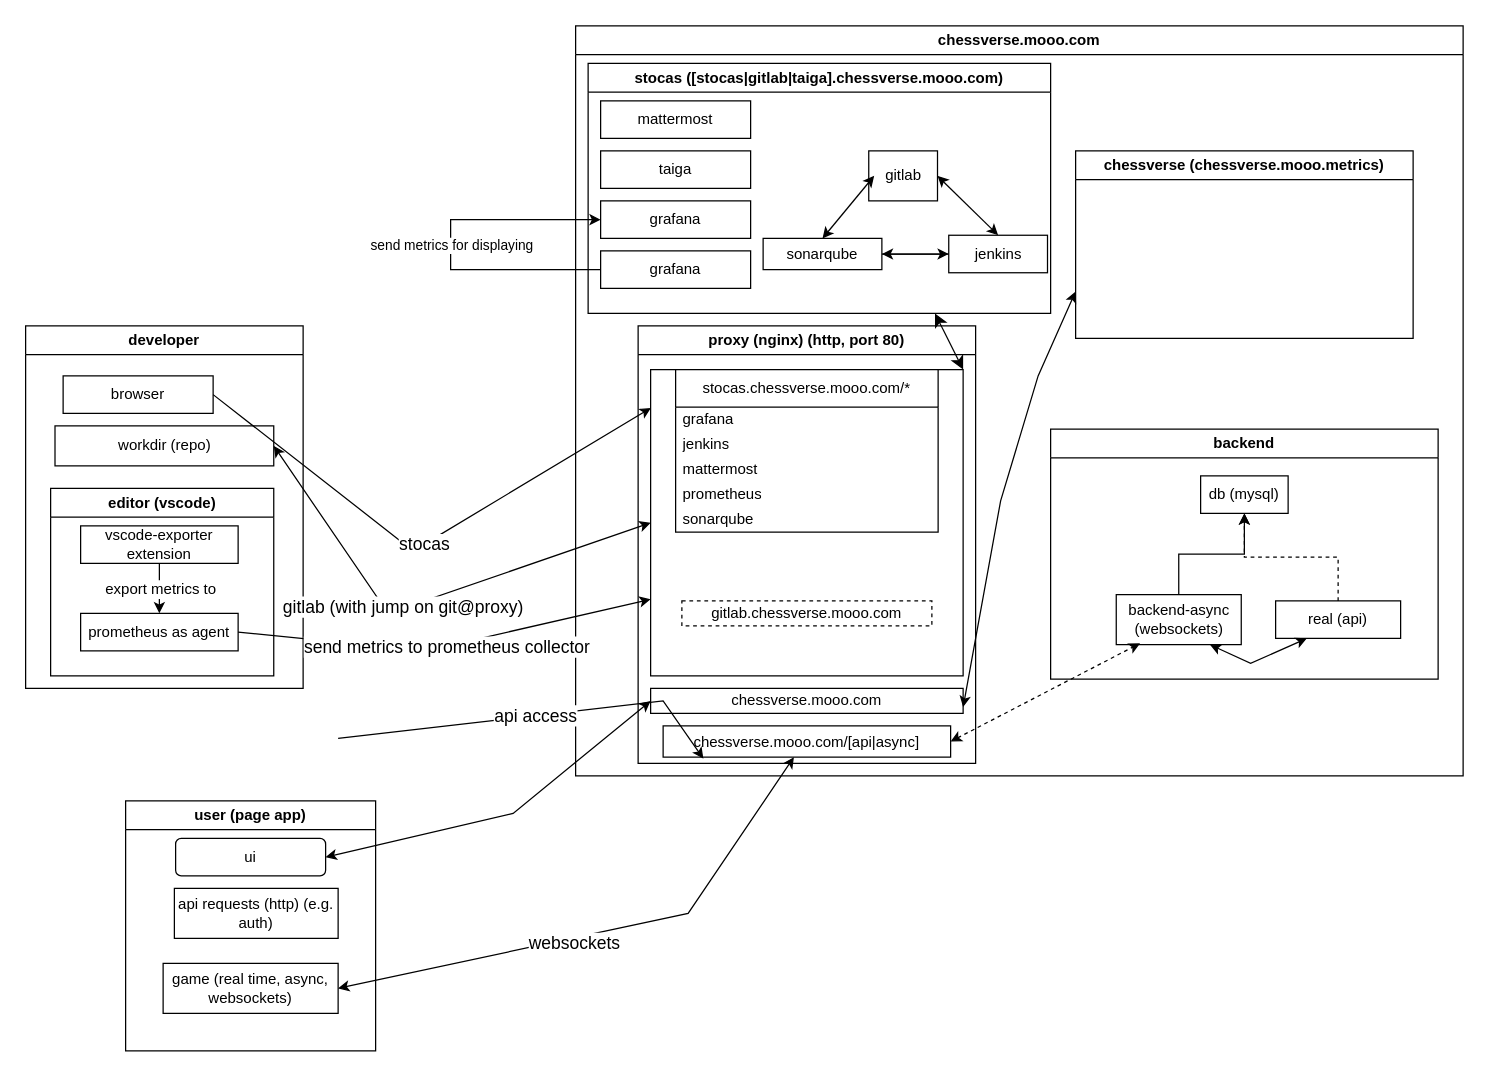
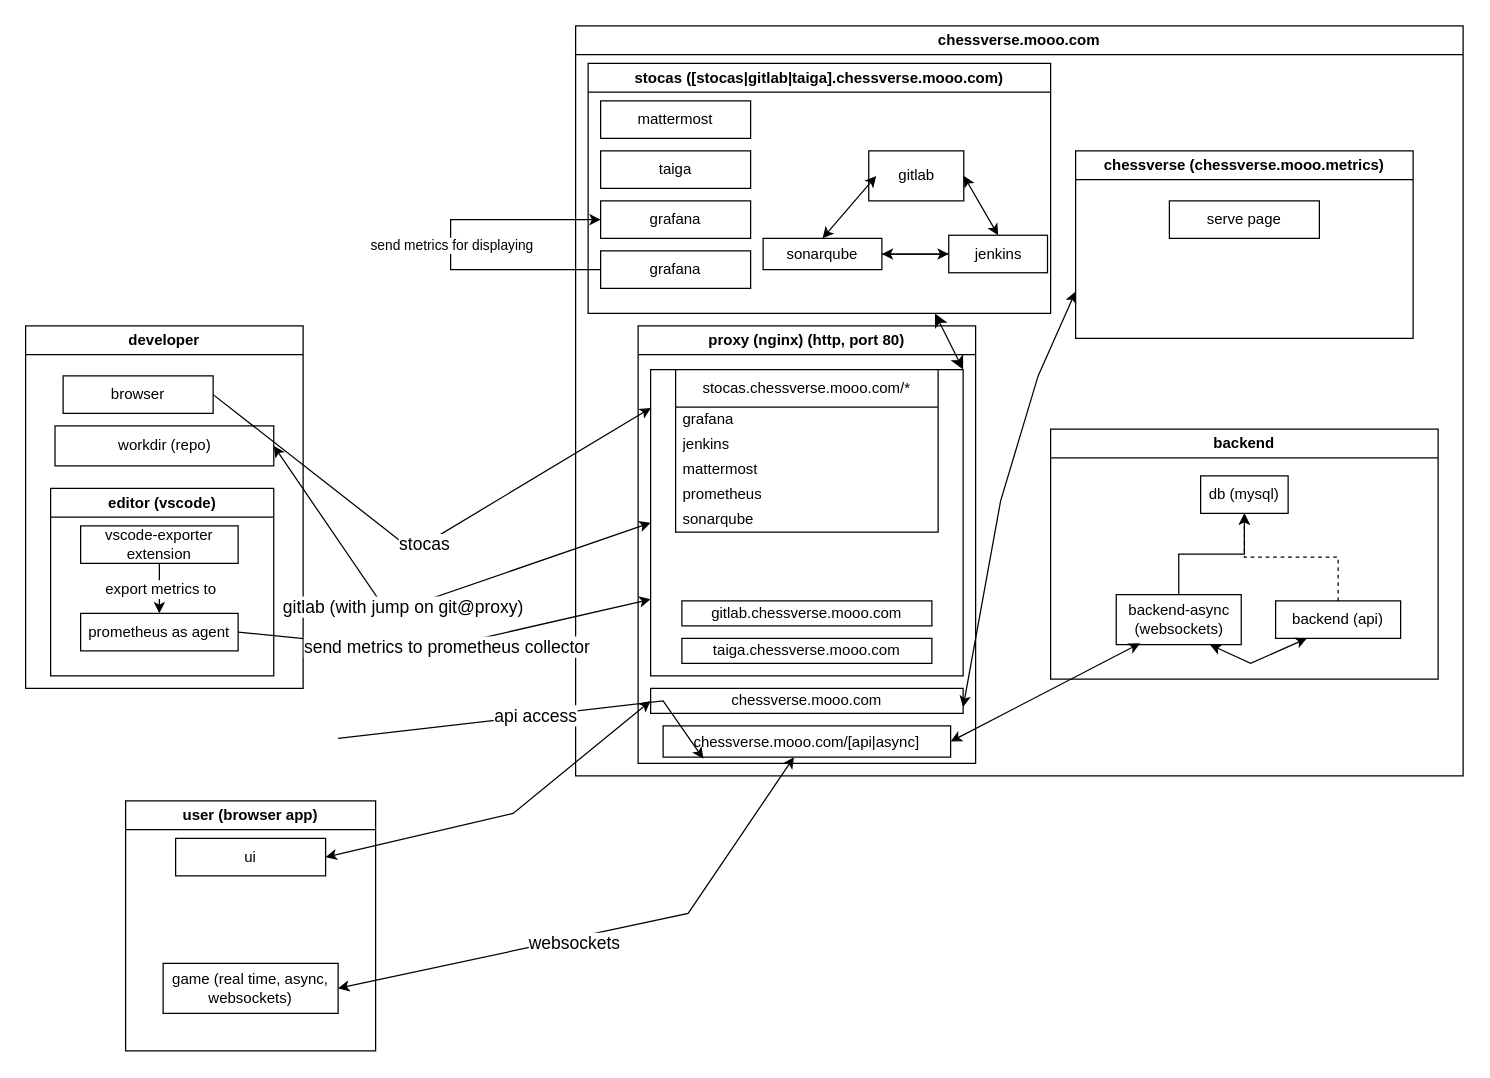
(903, 176) -> (916, 176)
none -> (1244, 219)
(807, 613) -> (807, 613)
(1338, 619) -> (1338, 619)
none -> (807, 651)
(1013, 709) -> (1013, 709)
(251, 816) -> (251, 816)
(251, 857) -> (251, 857)
(256, 913) -> none
